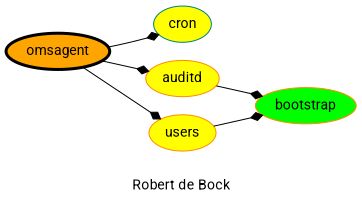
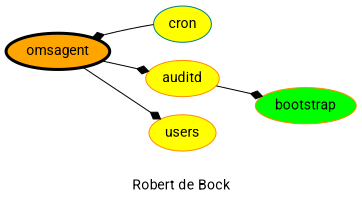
(128, 43) -> (129, 29)
(232, 122) -> none
